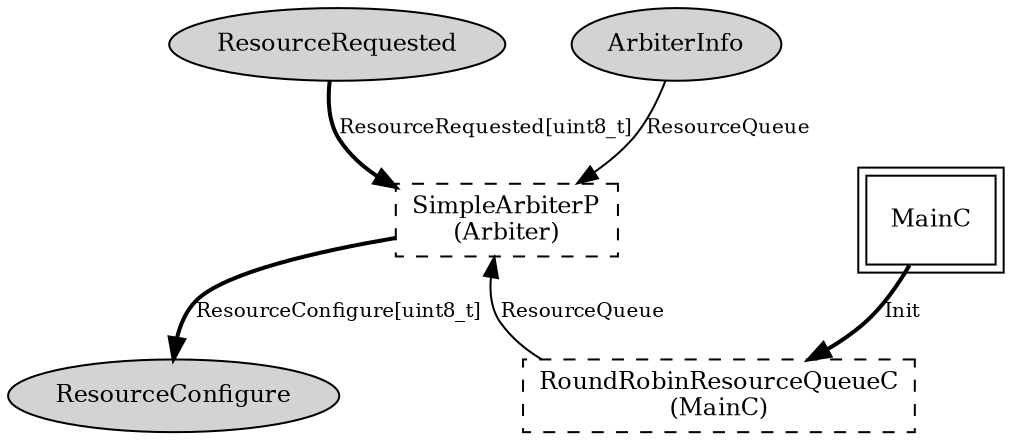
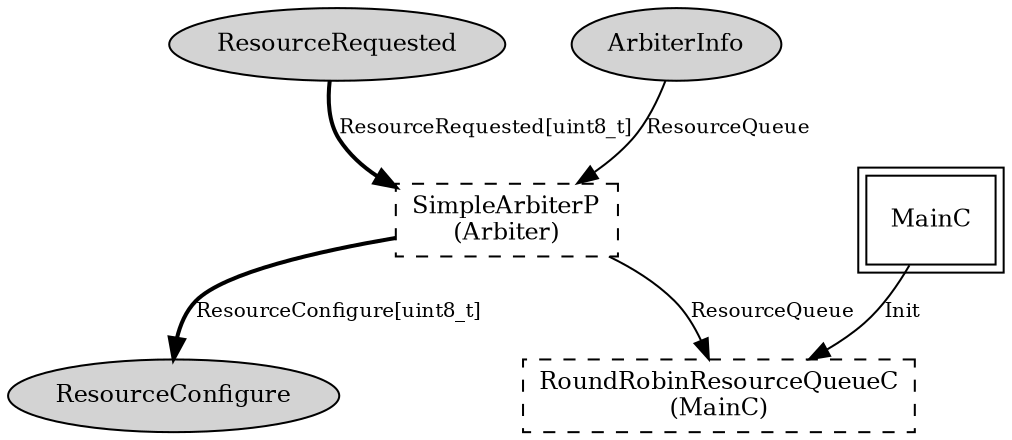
(874, 313) -> (874, 313)
(503, 326) -> (663, 290)
